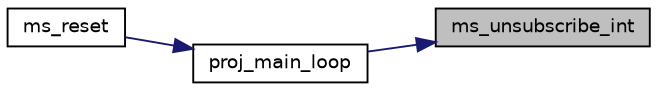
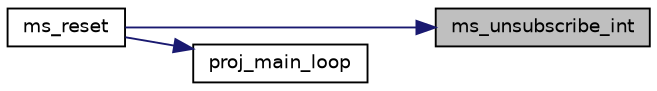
(392, 48) -> (271, 27)
